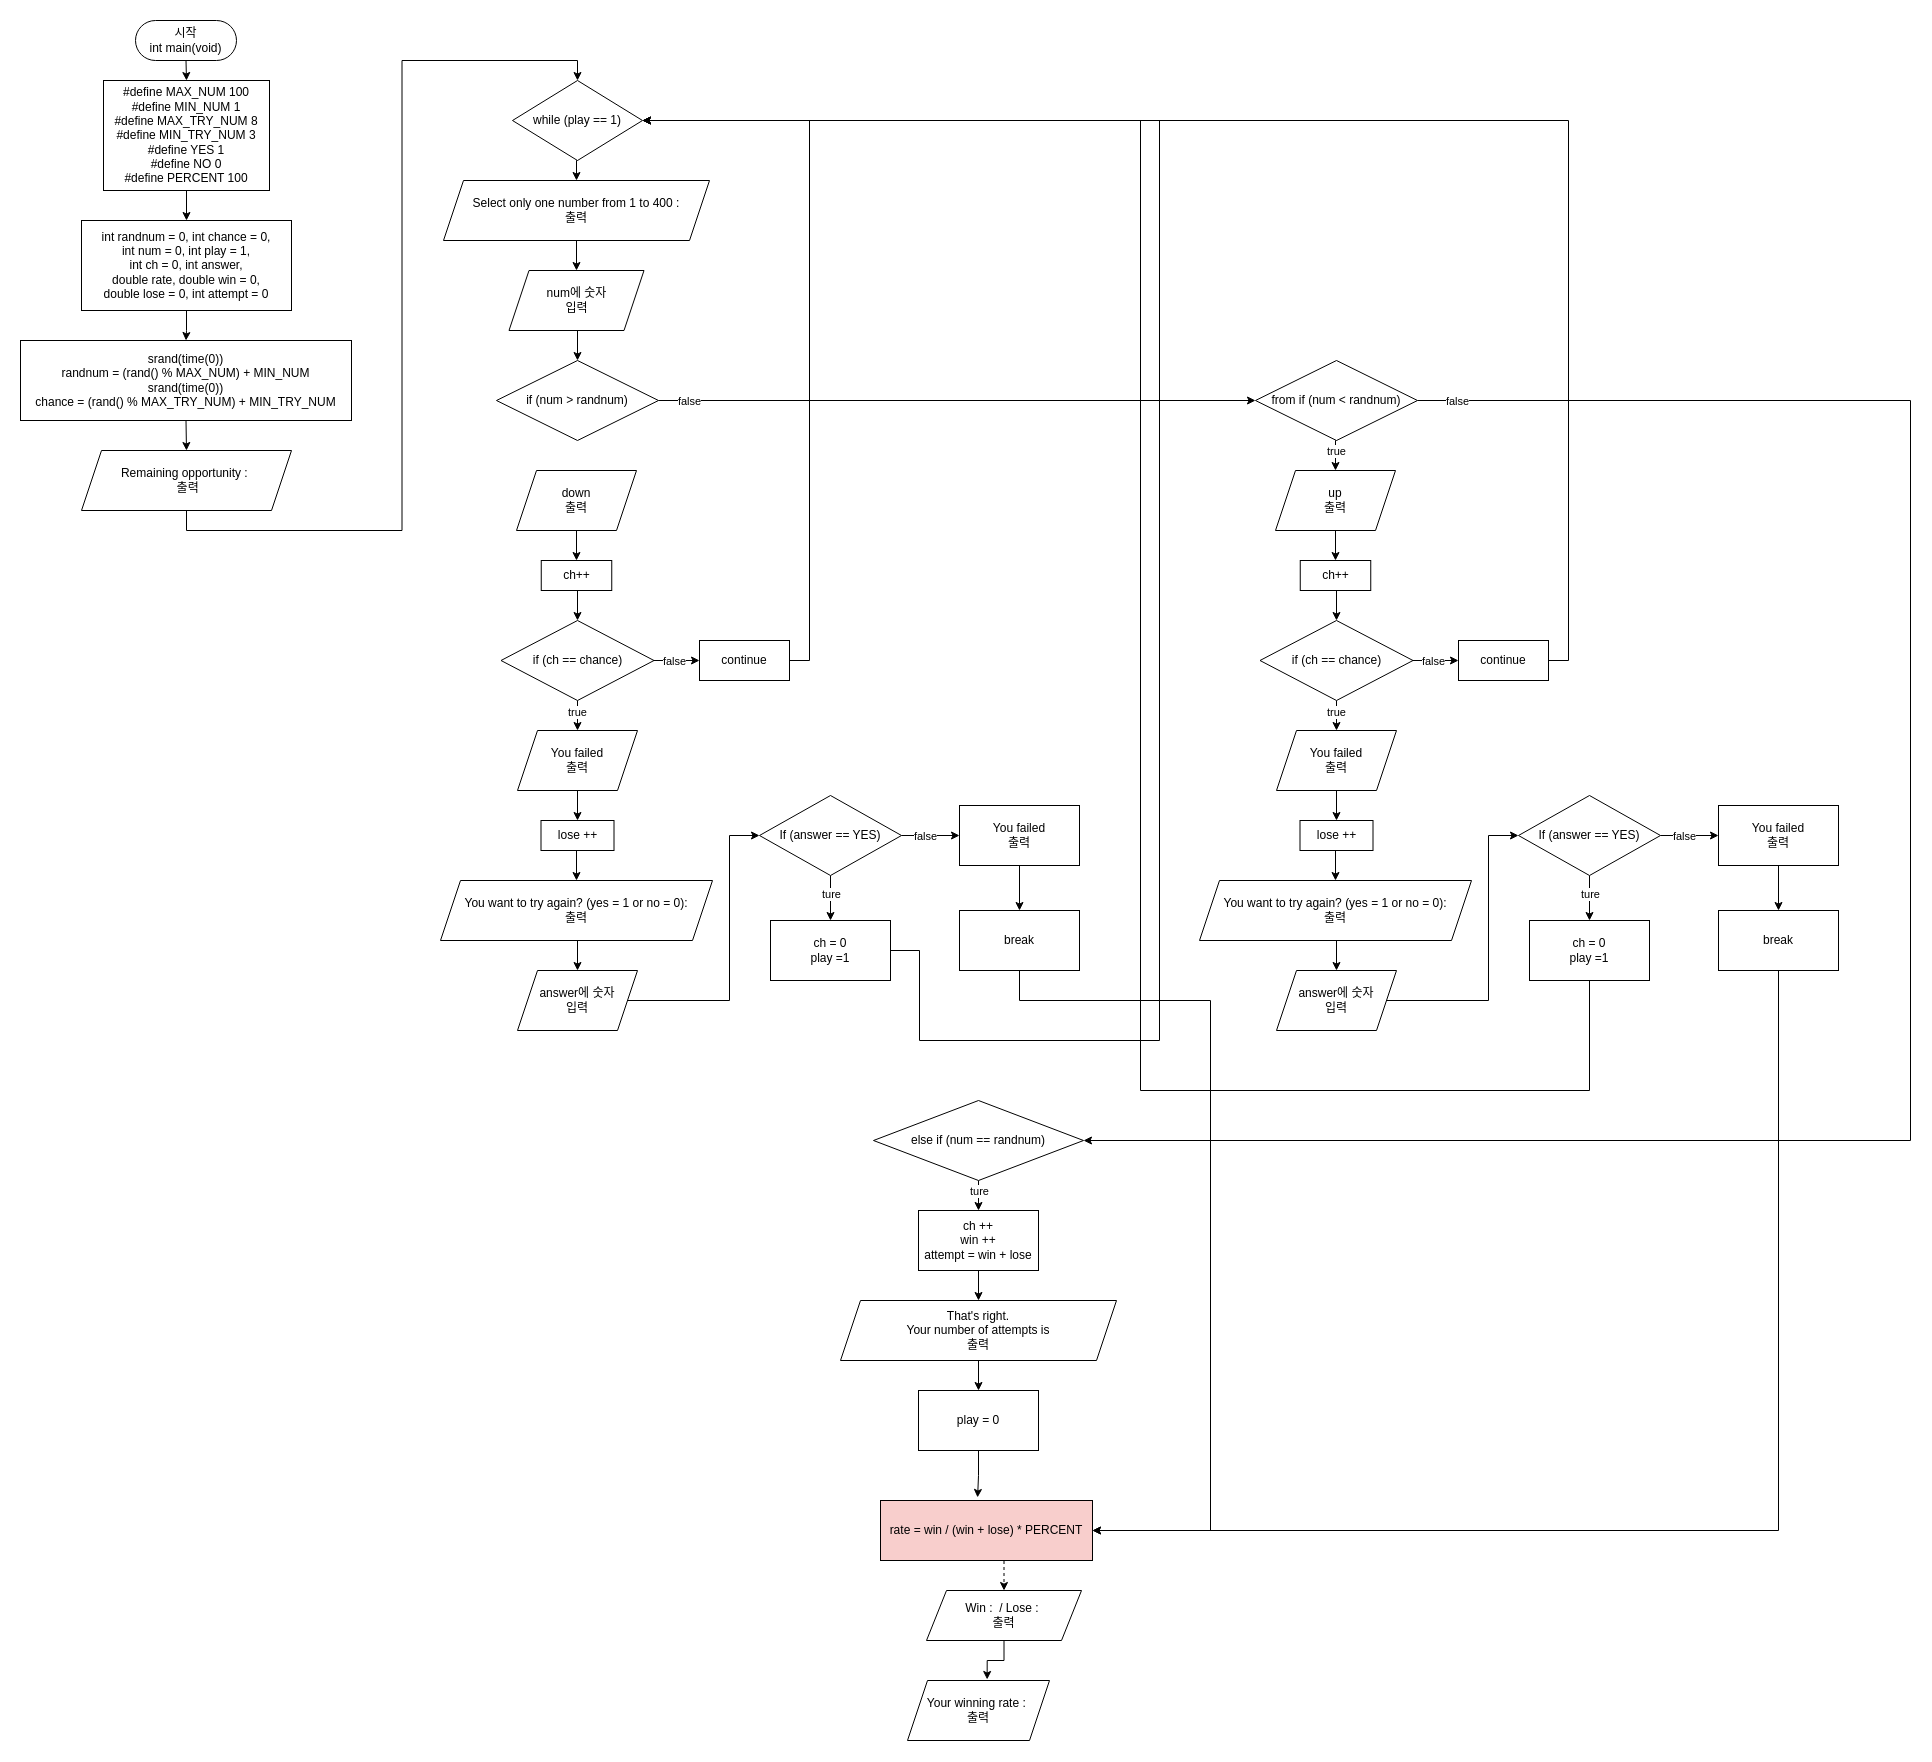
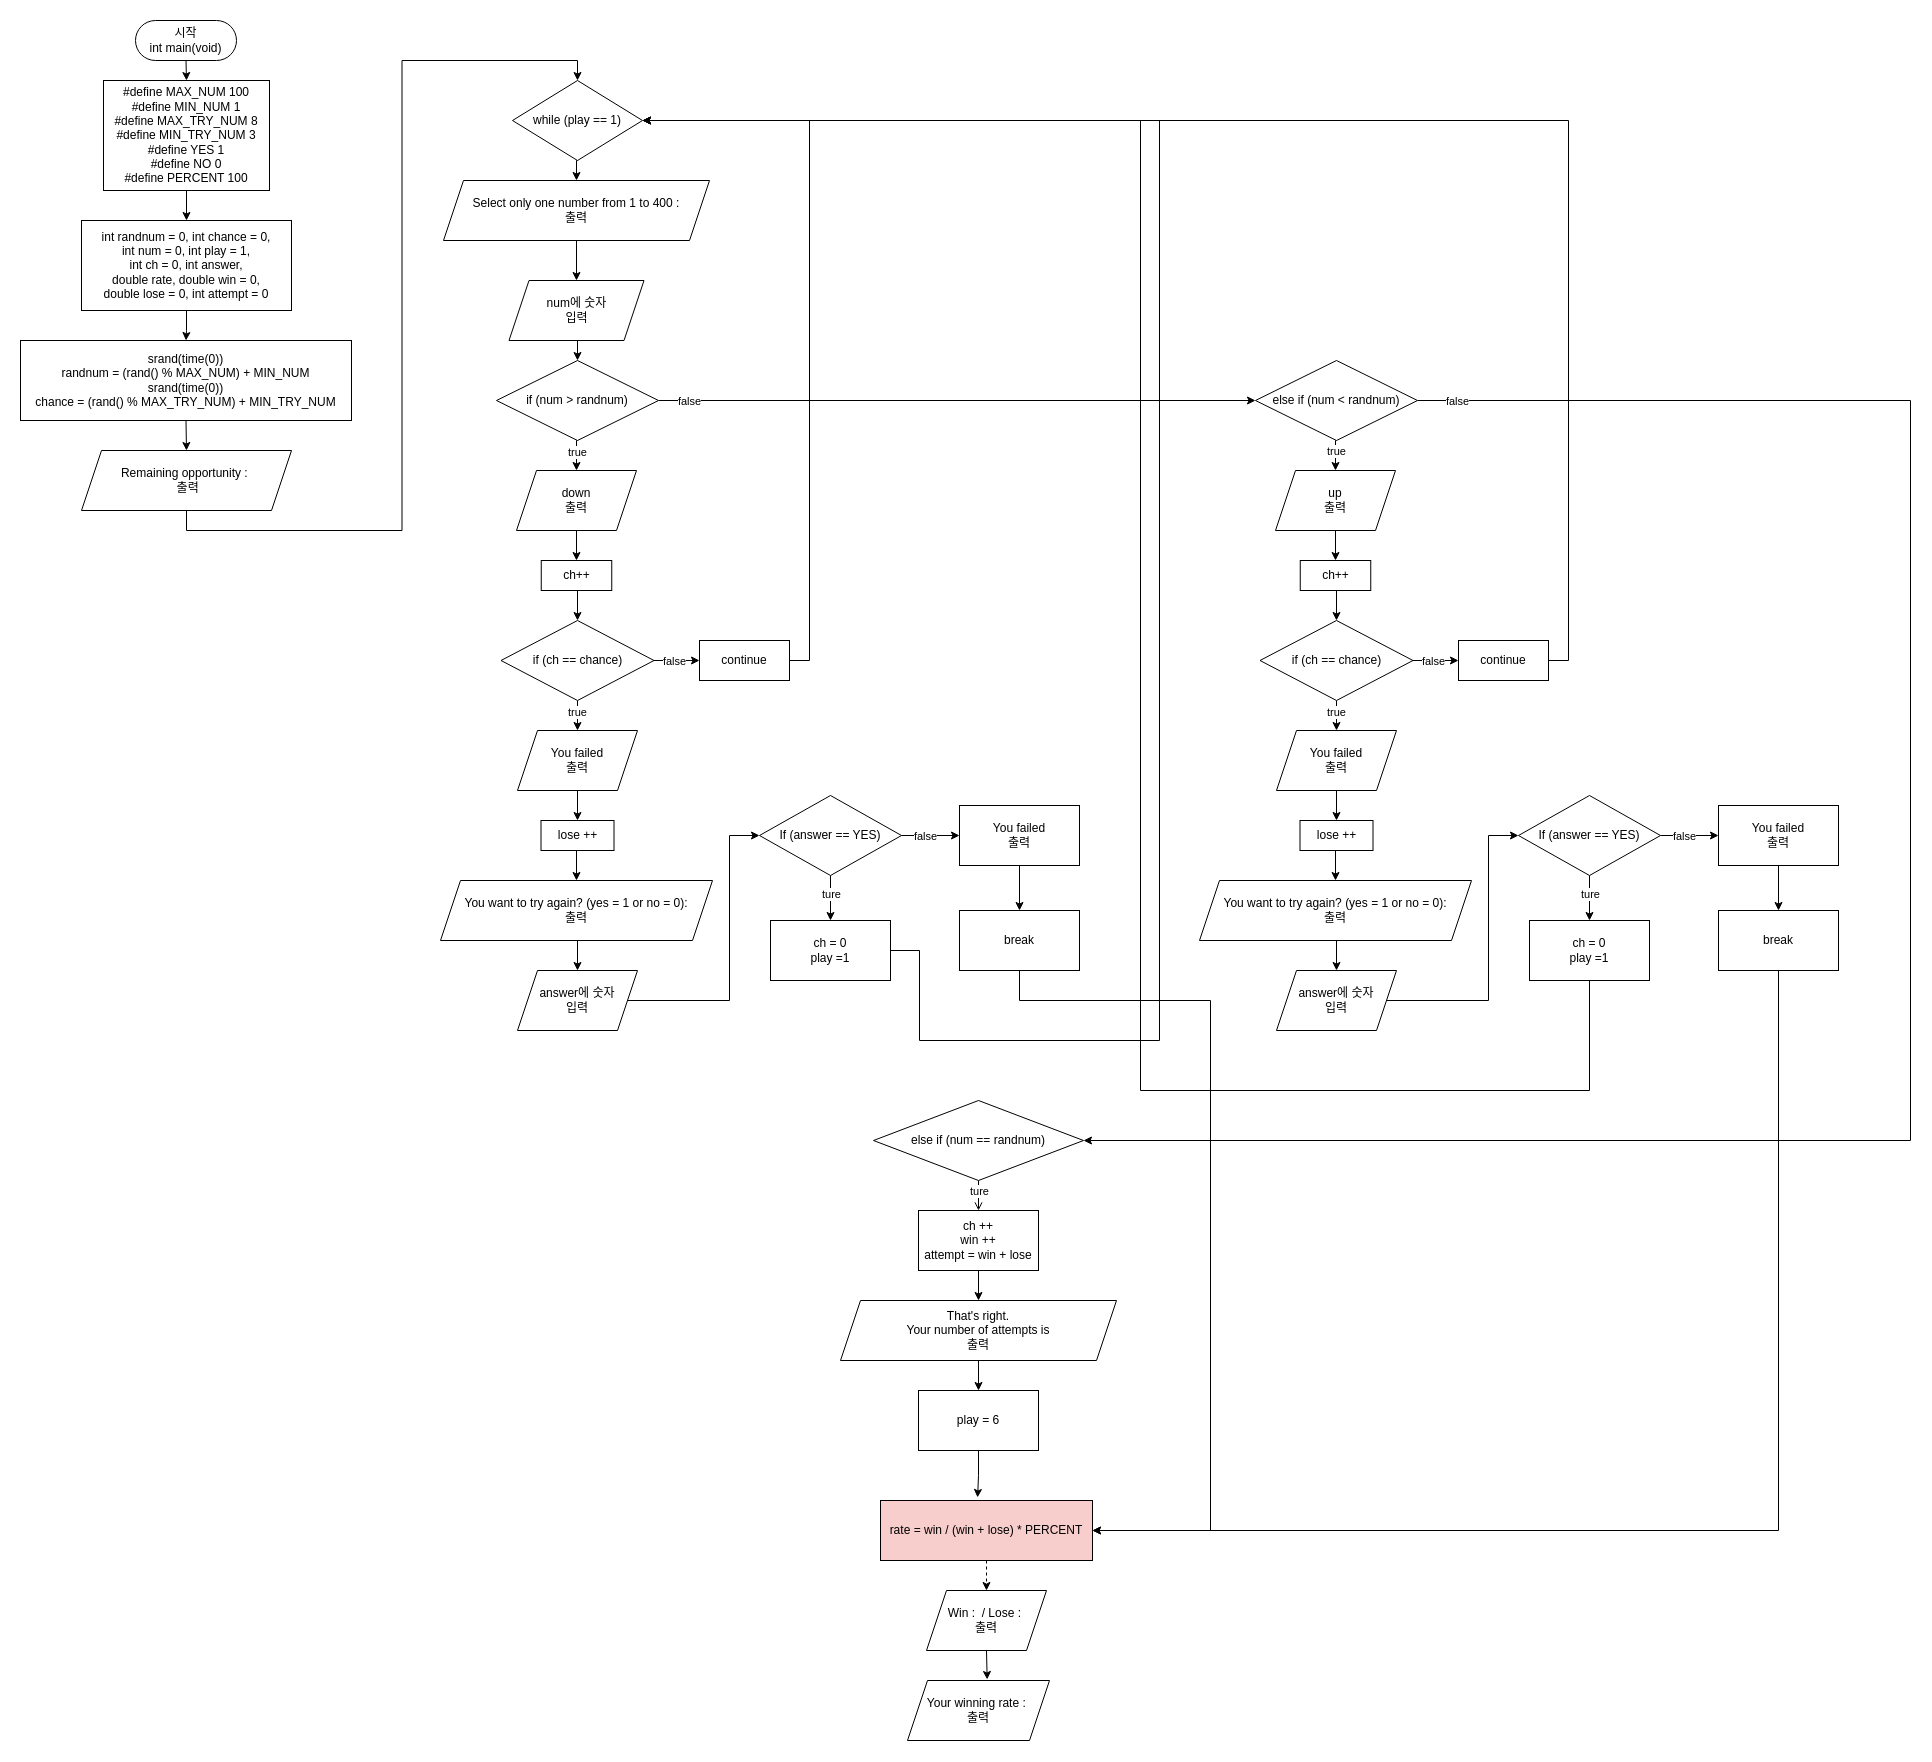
(577, 301) -> (577, 311)
(1337, 401) -> (1337, 401)
none -> (577, 452)
(979, 1202) -> (979, 1204)
(979, 1421) -> (979, 1421)
(1004, 1616) -> (987, 1621)
